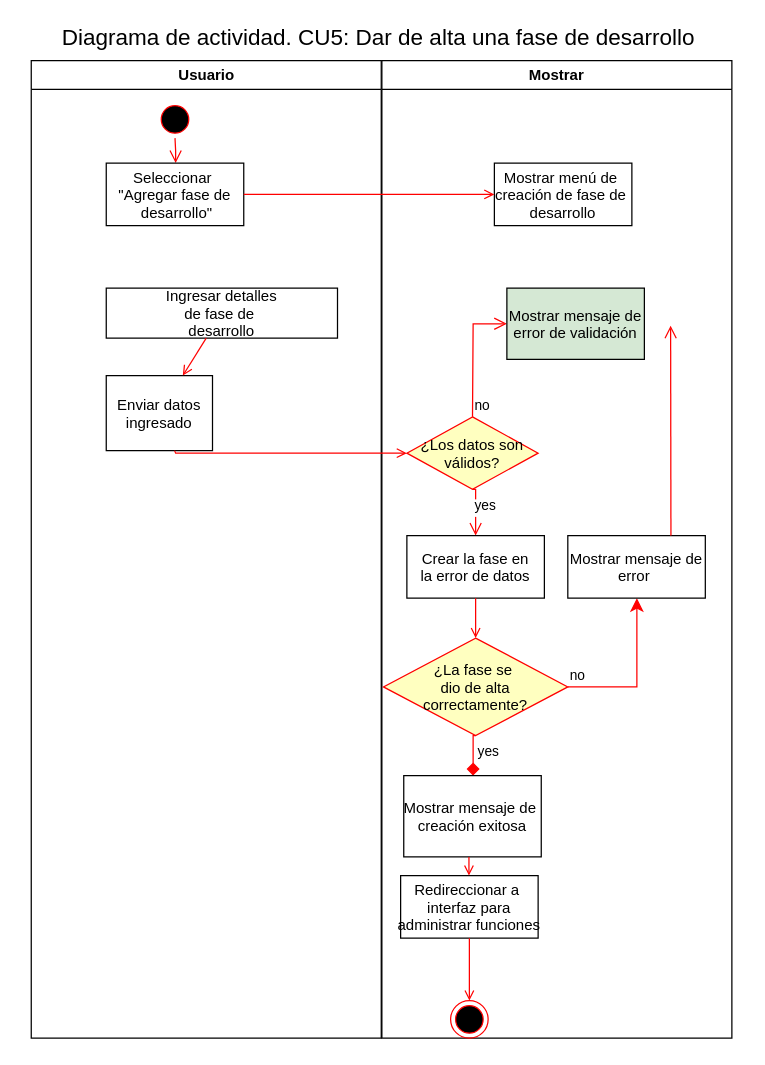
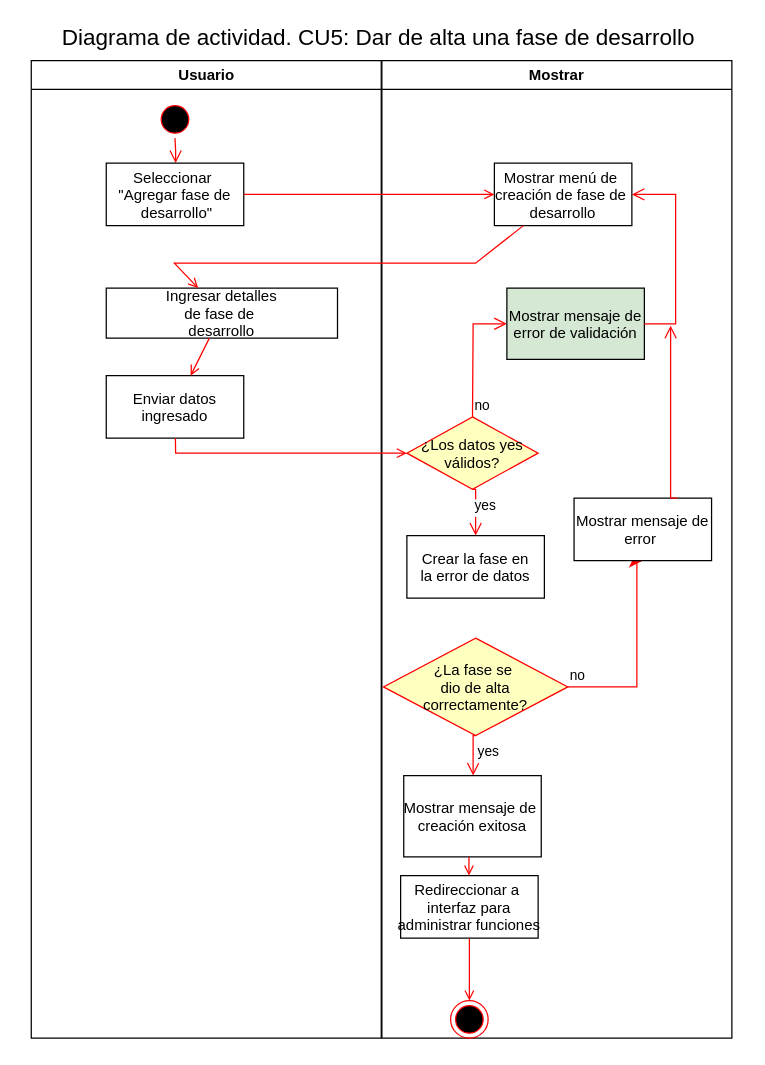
none -> (676, 255)
none -> (340, 263)
(159, 413) -> (175, 407)
(472, 445) -> (472, 445)
(637, 567) -> (643, 529)
(476, 616) -> none
(473, 762) -> (473, 767)
